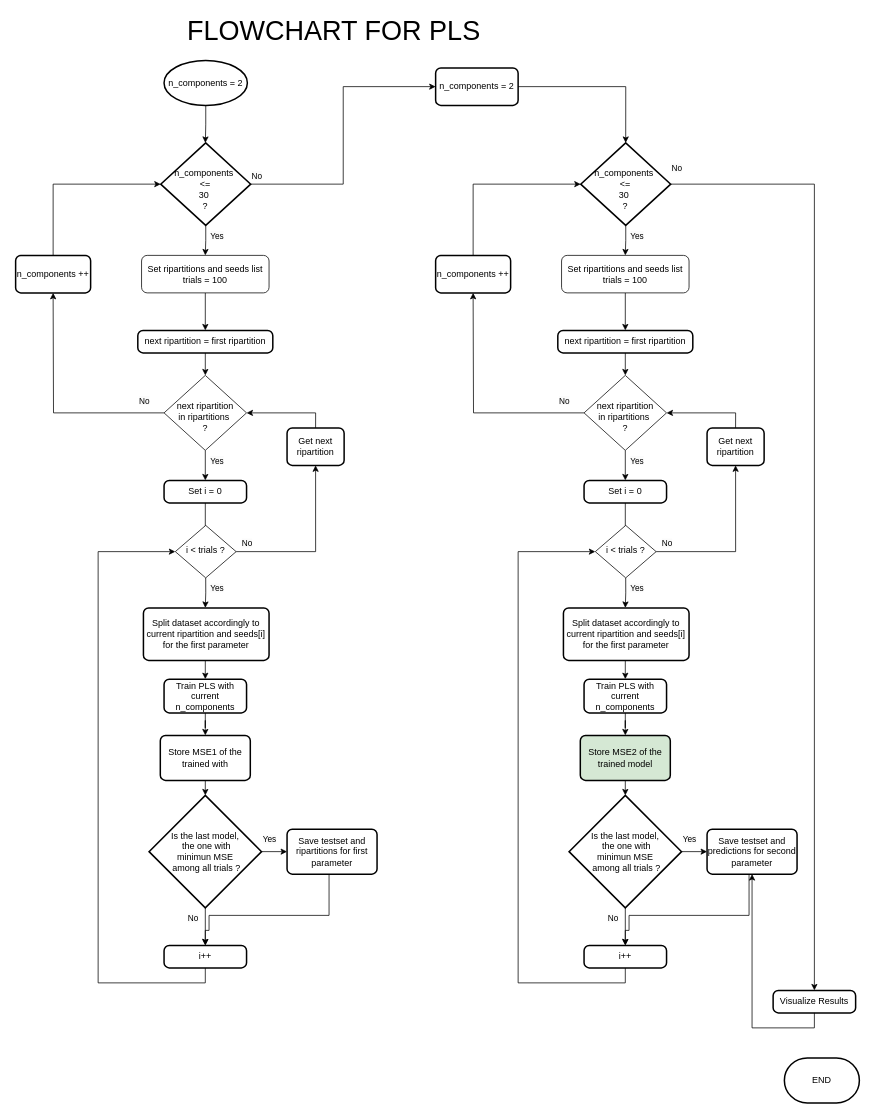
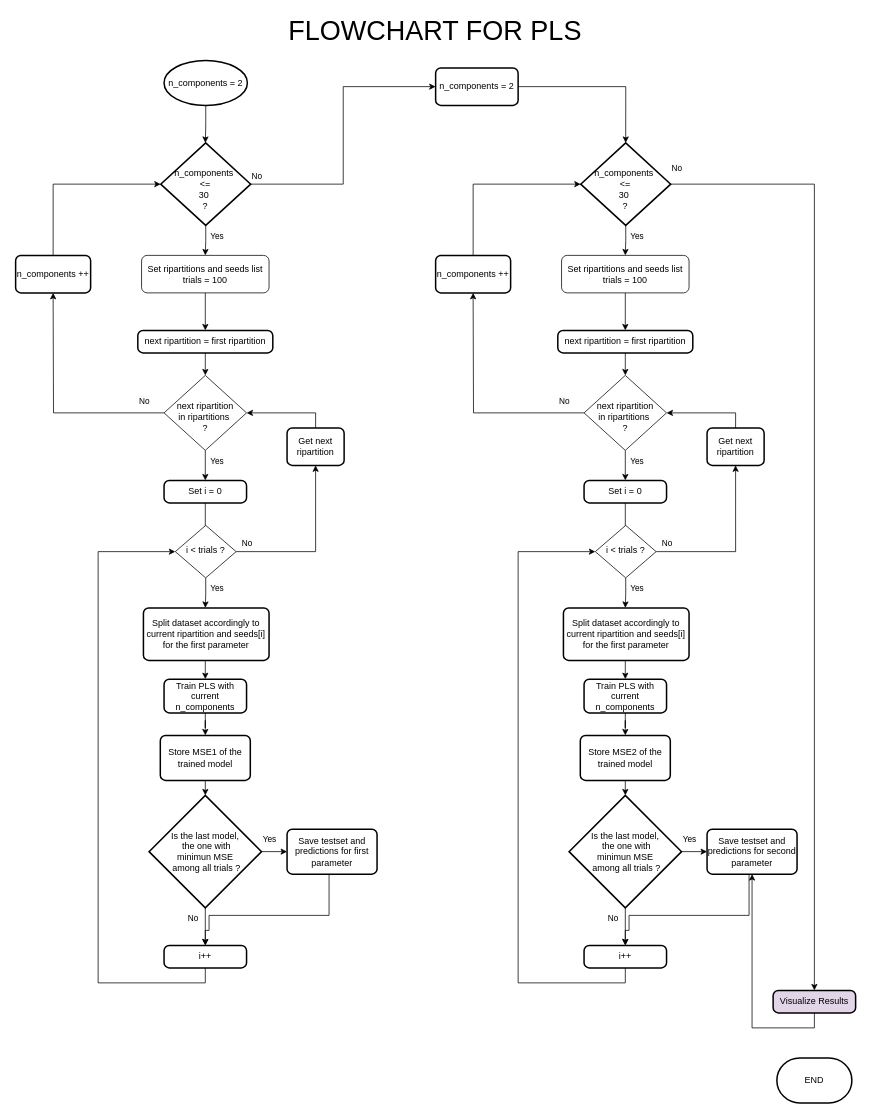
(334, 30) -> (435, 30)
(205, 758) -> (205, 758)
(625, 758) -> (625, 758)
(332, 852) -> (332, 852)
(814, 1002) -> (814, 1002)
(822, 1080) -> (814, 1080)
